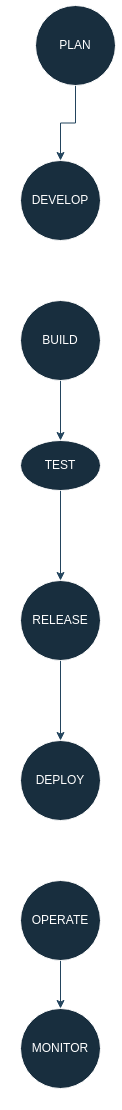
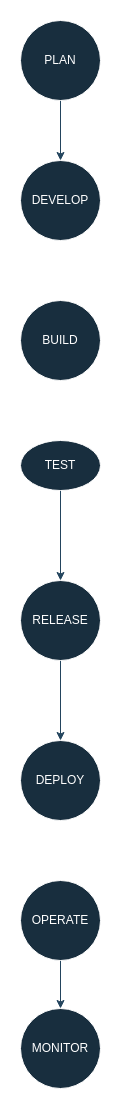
(76, 46) -> (61, 61)
(61, 407) -> none
